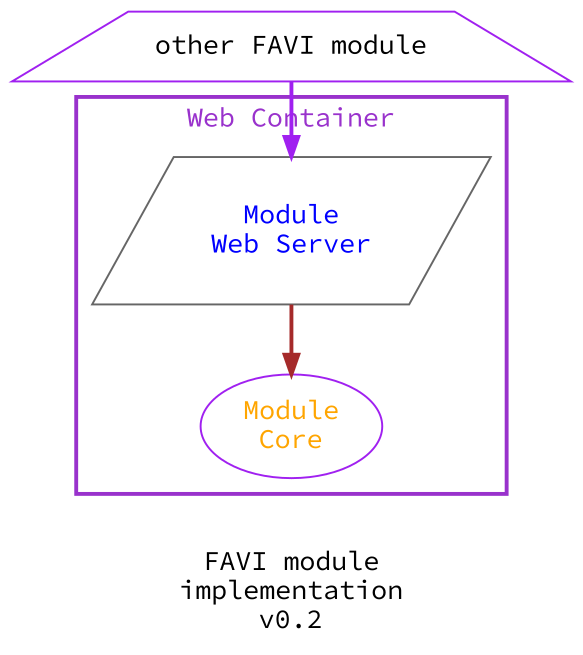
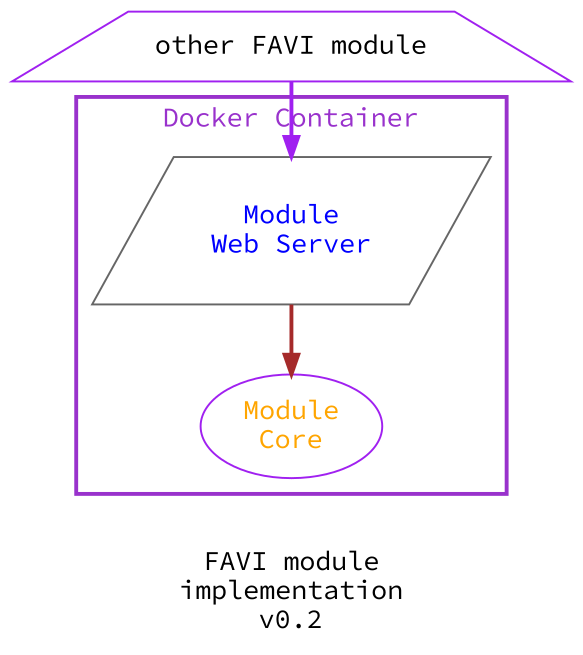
(291, 119) -> (291, 119)
